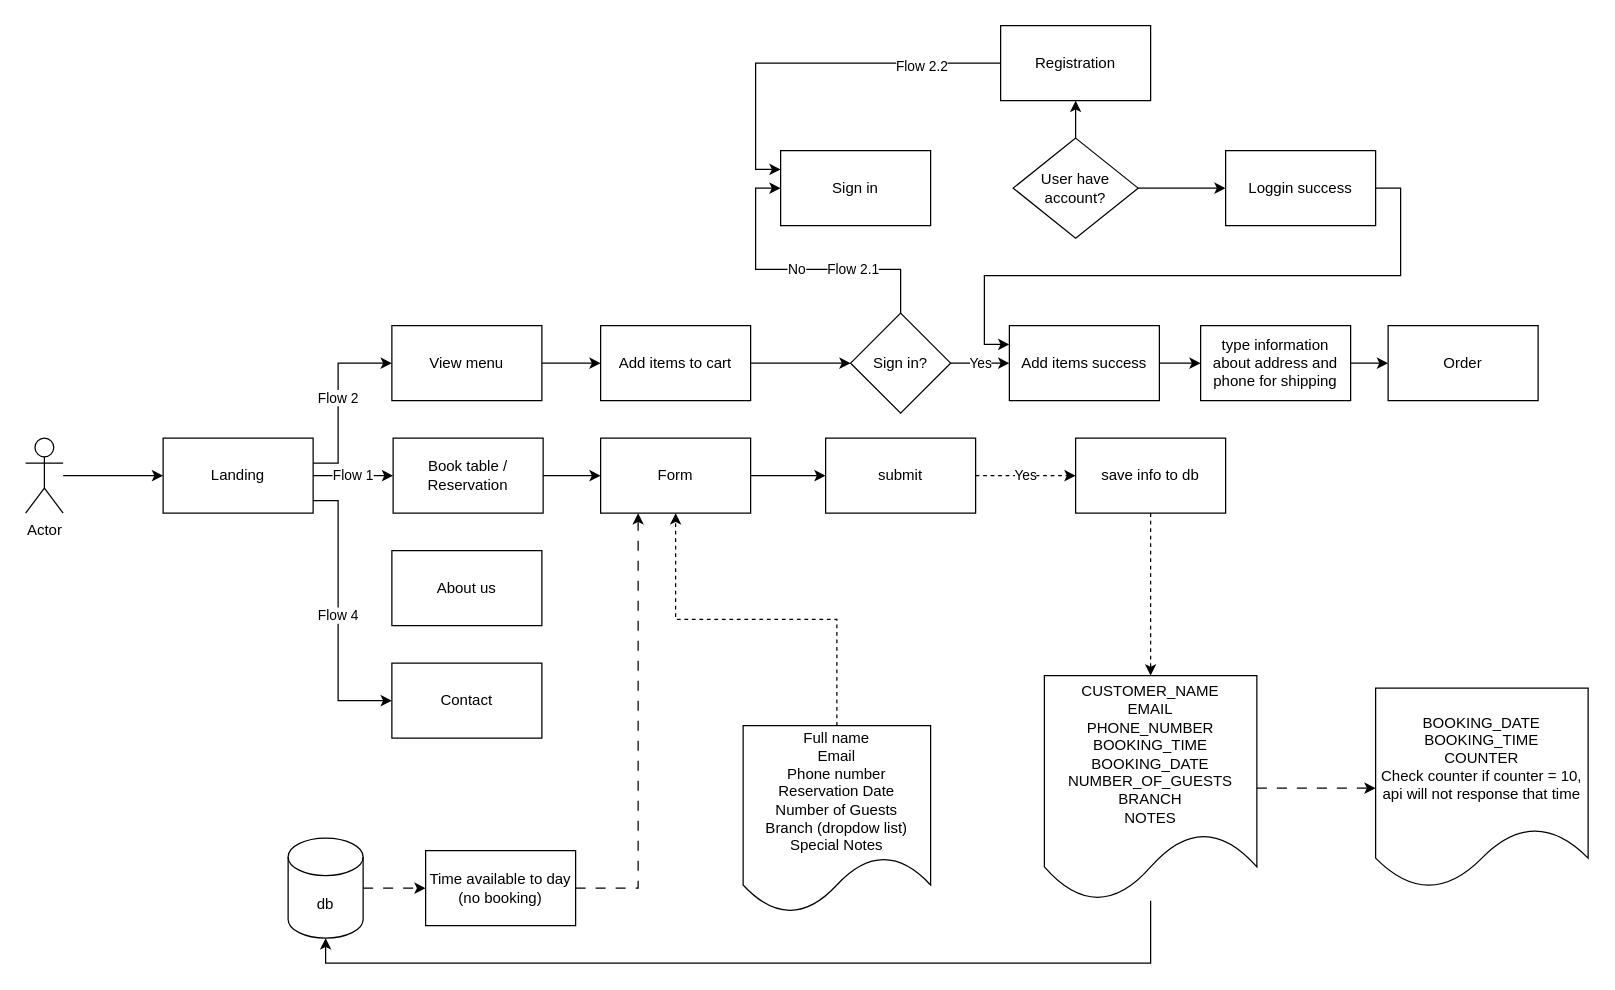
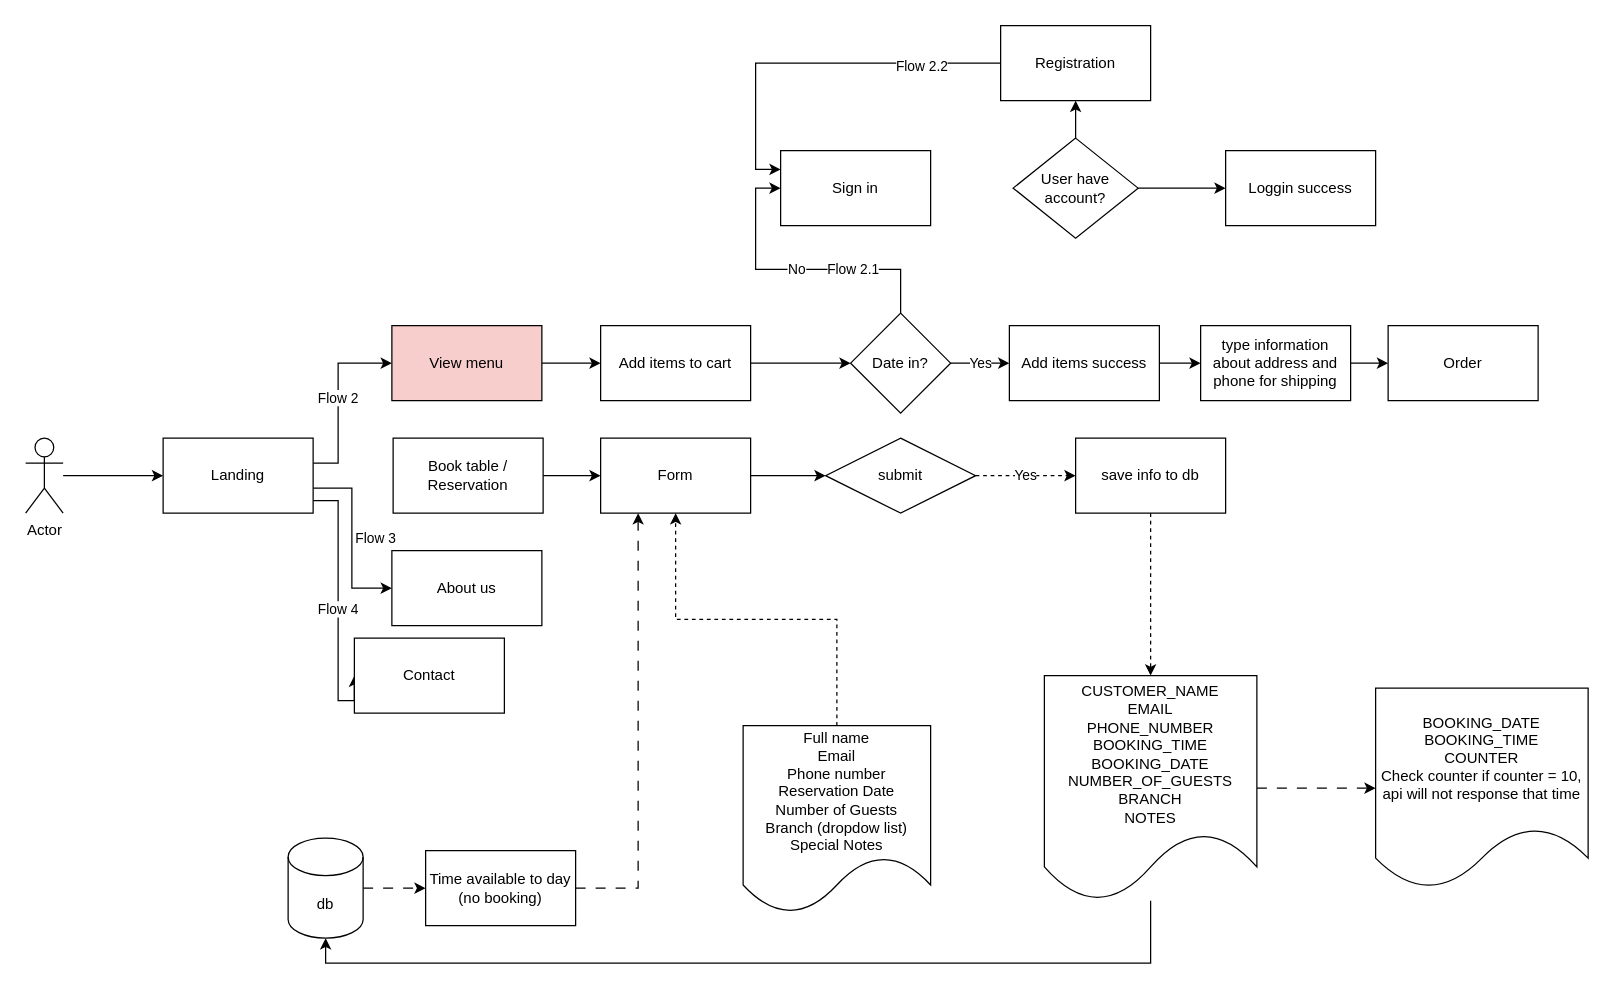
(1207, 276) -> none
(467, 363) -> (467, 363)
(901, 363) -> (901, 363)
(349, 476) -> none
(901, 476) -> (901, 476)
none -> (352, 535)
(467, 701) -> (429, 676)
